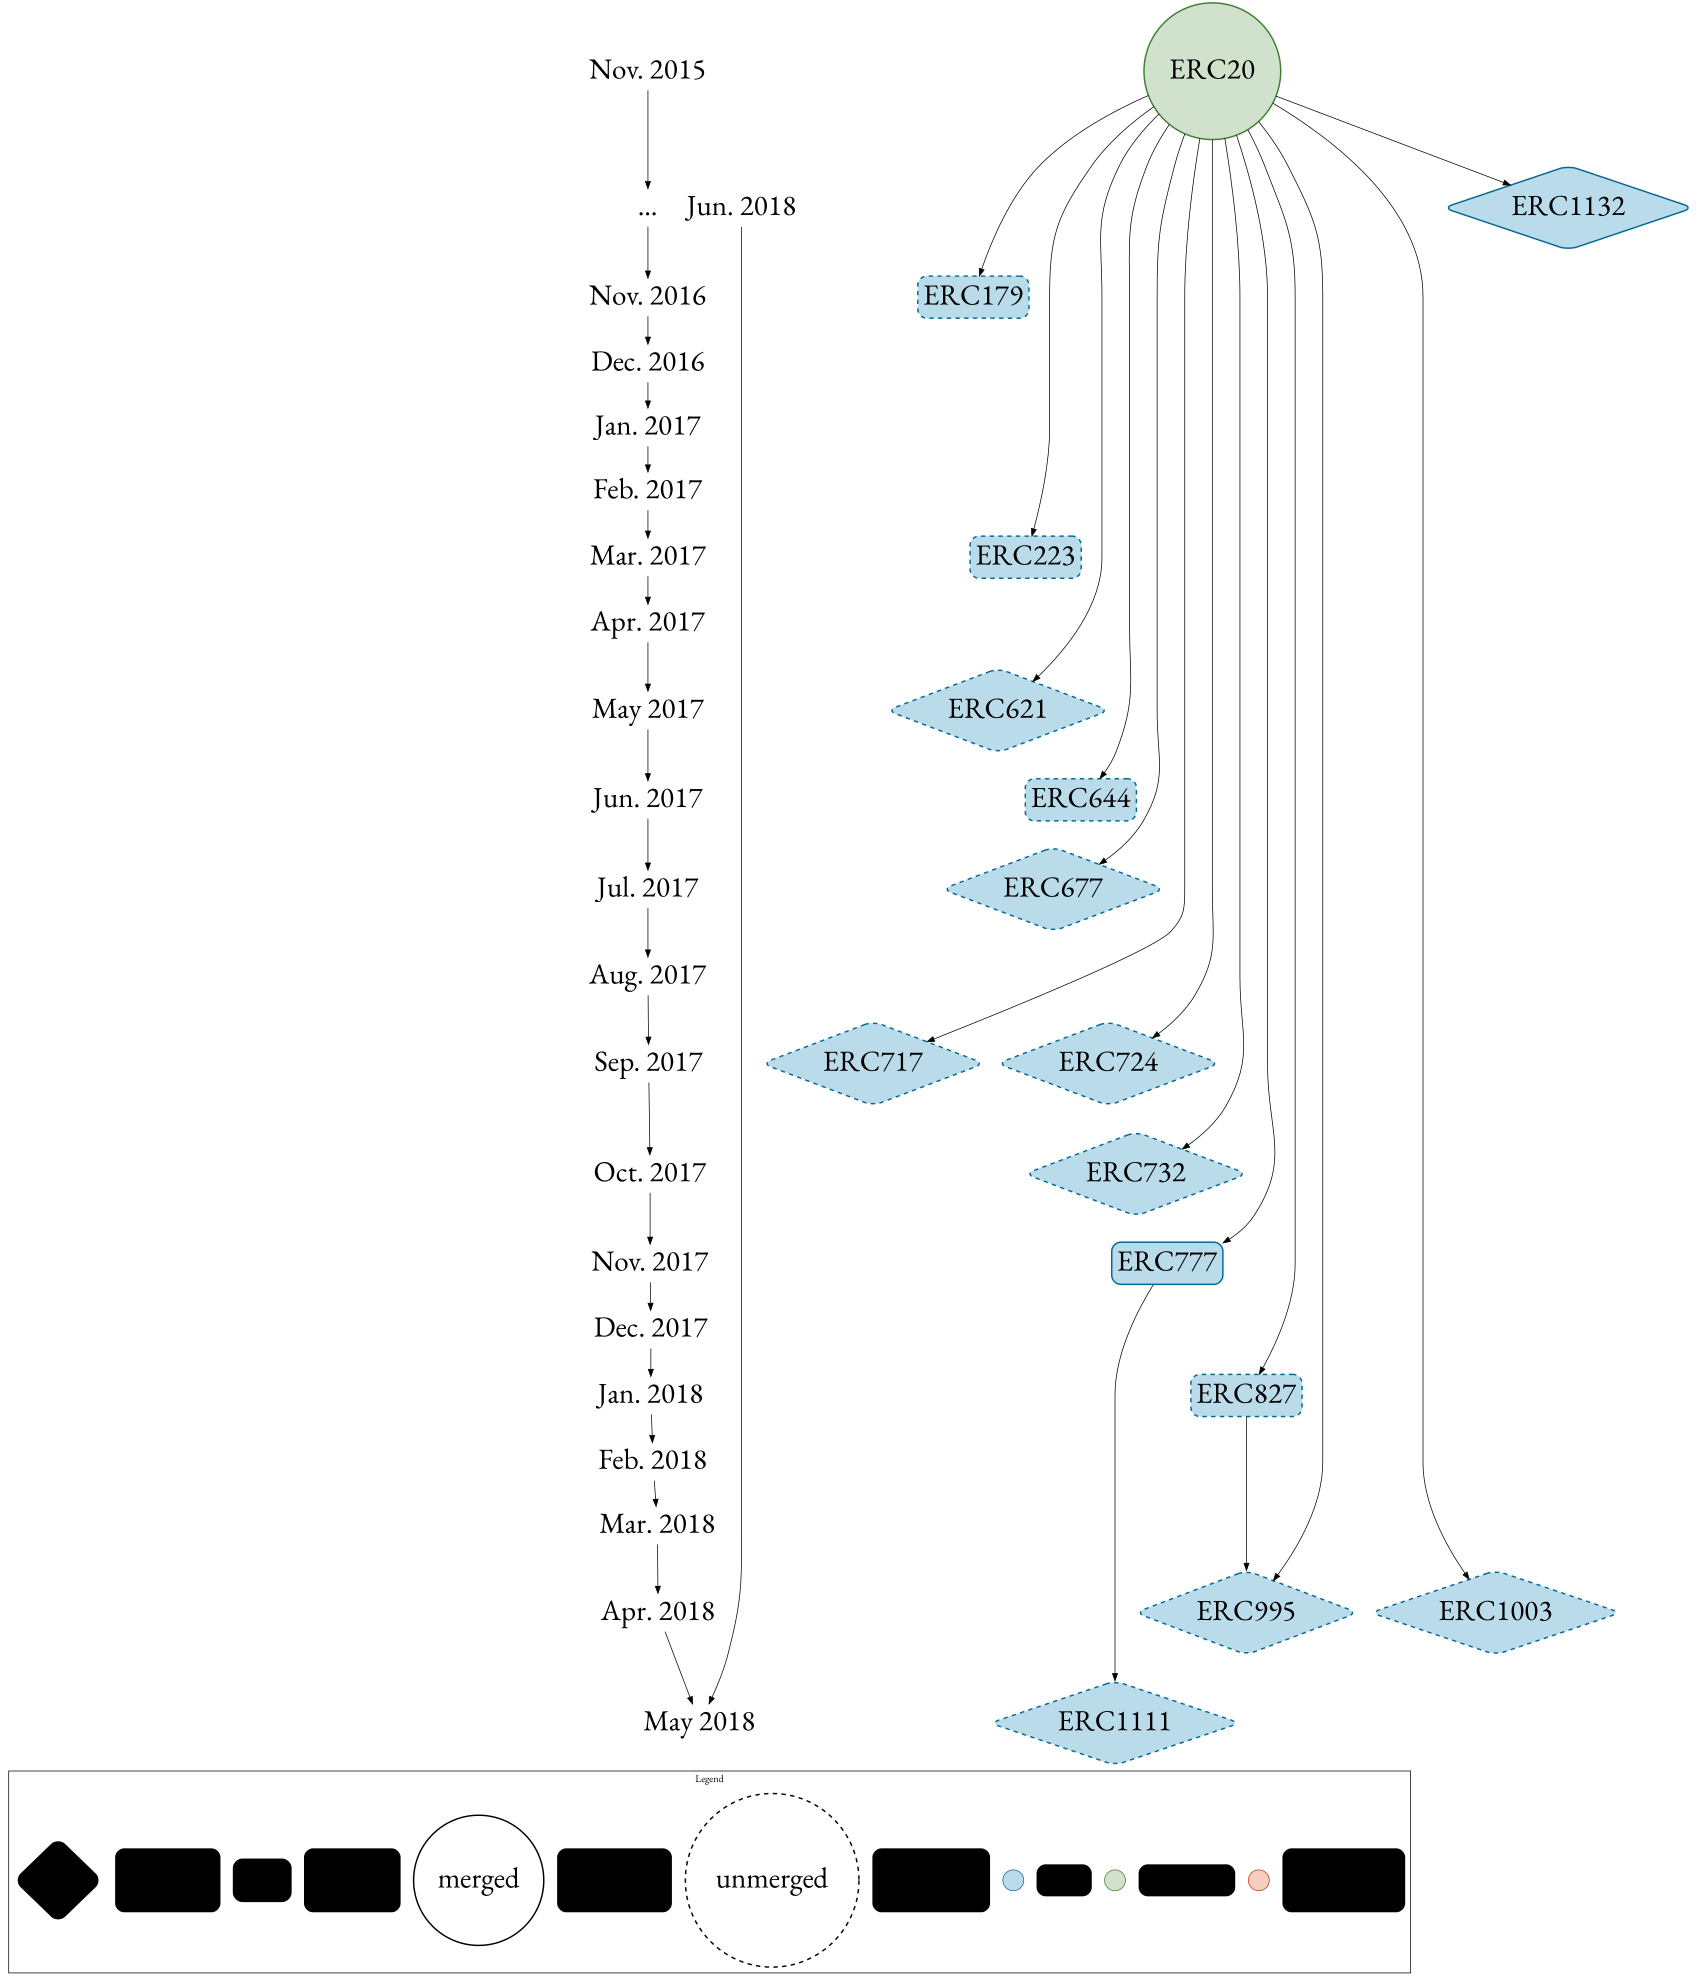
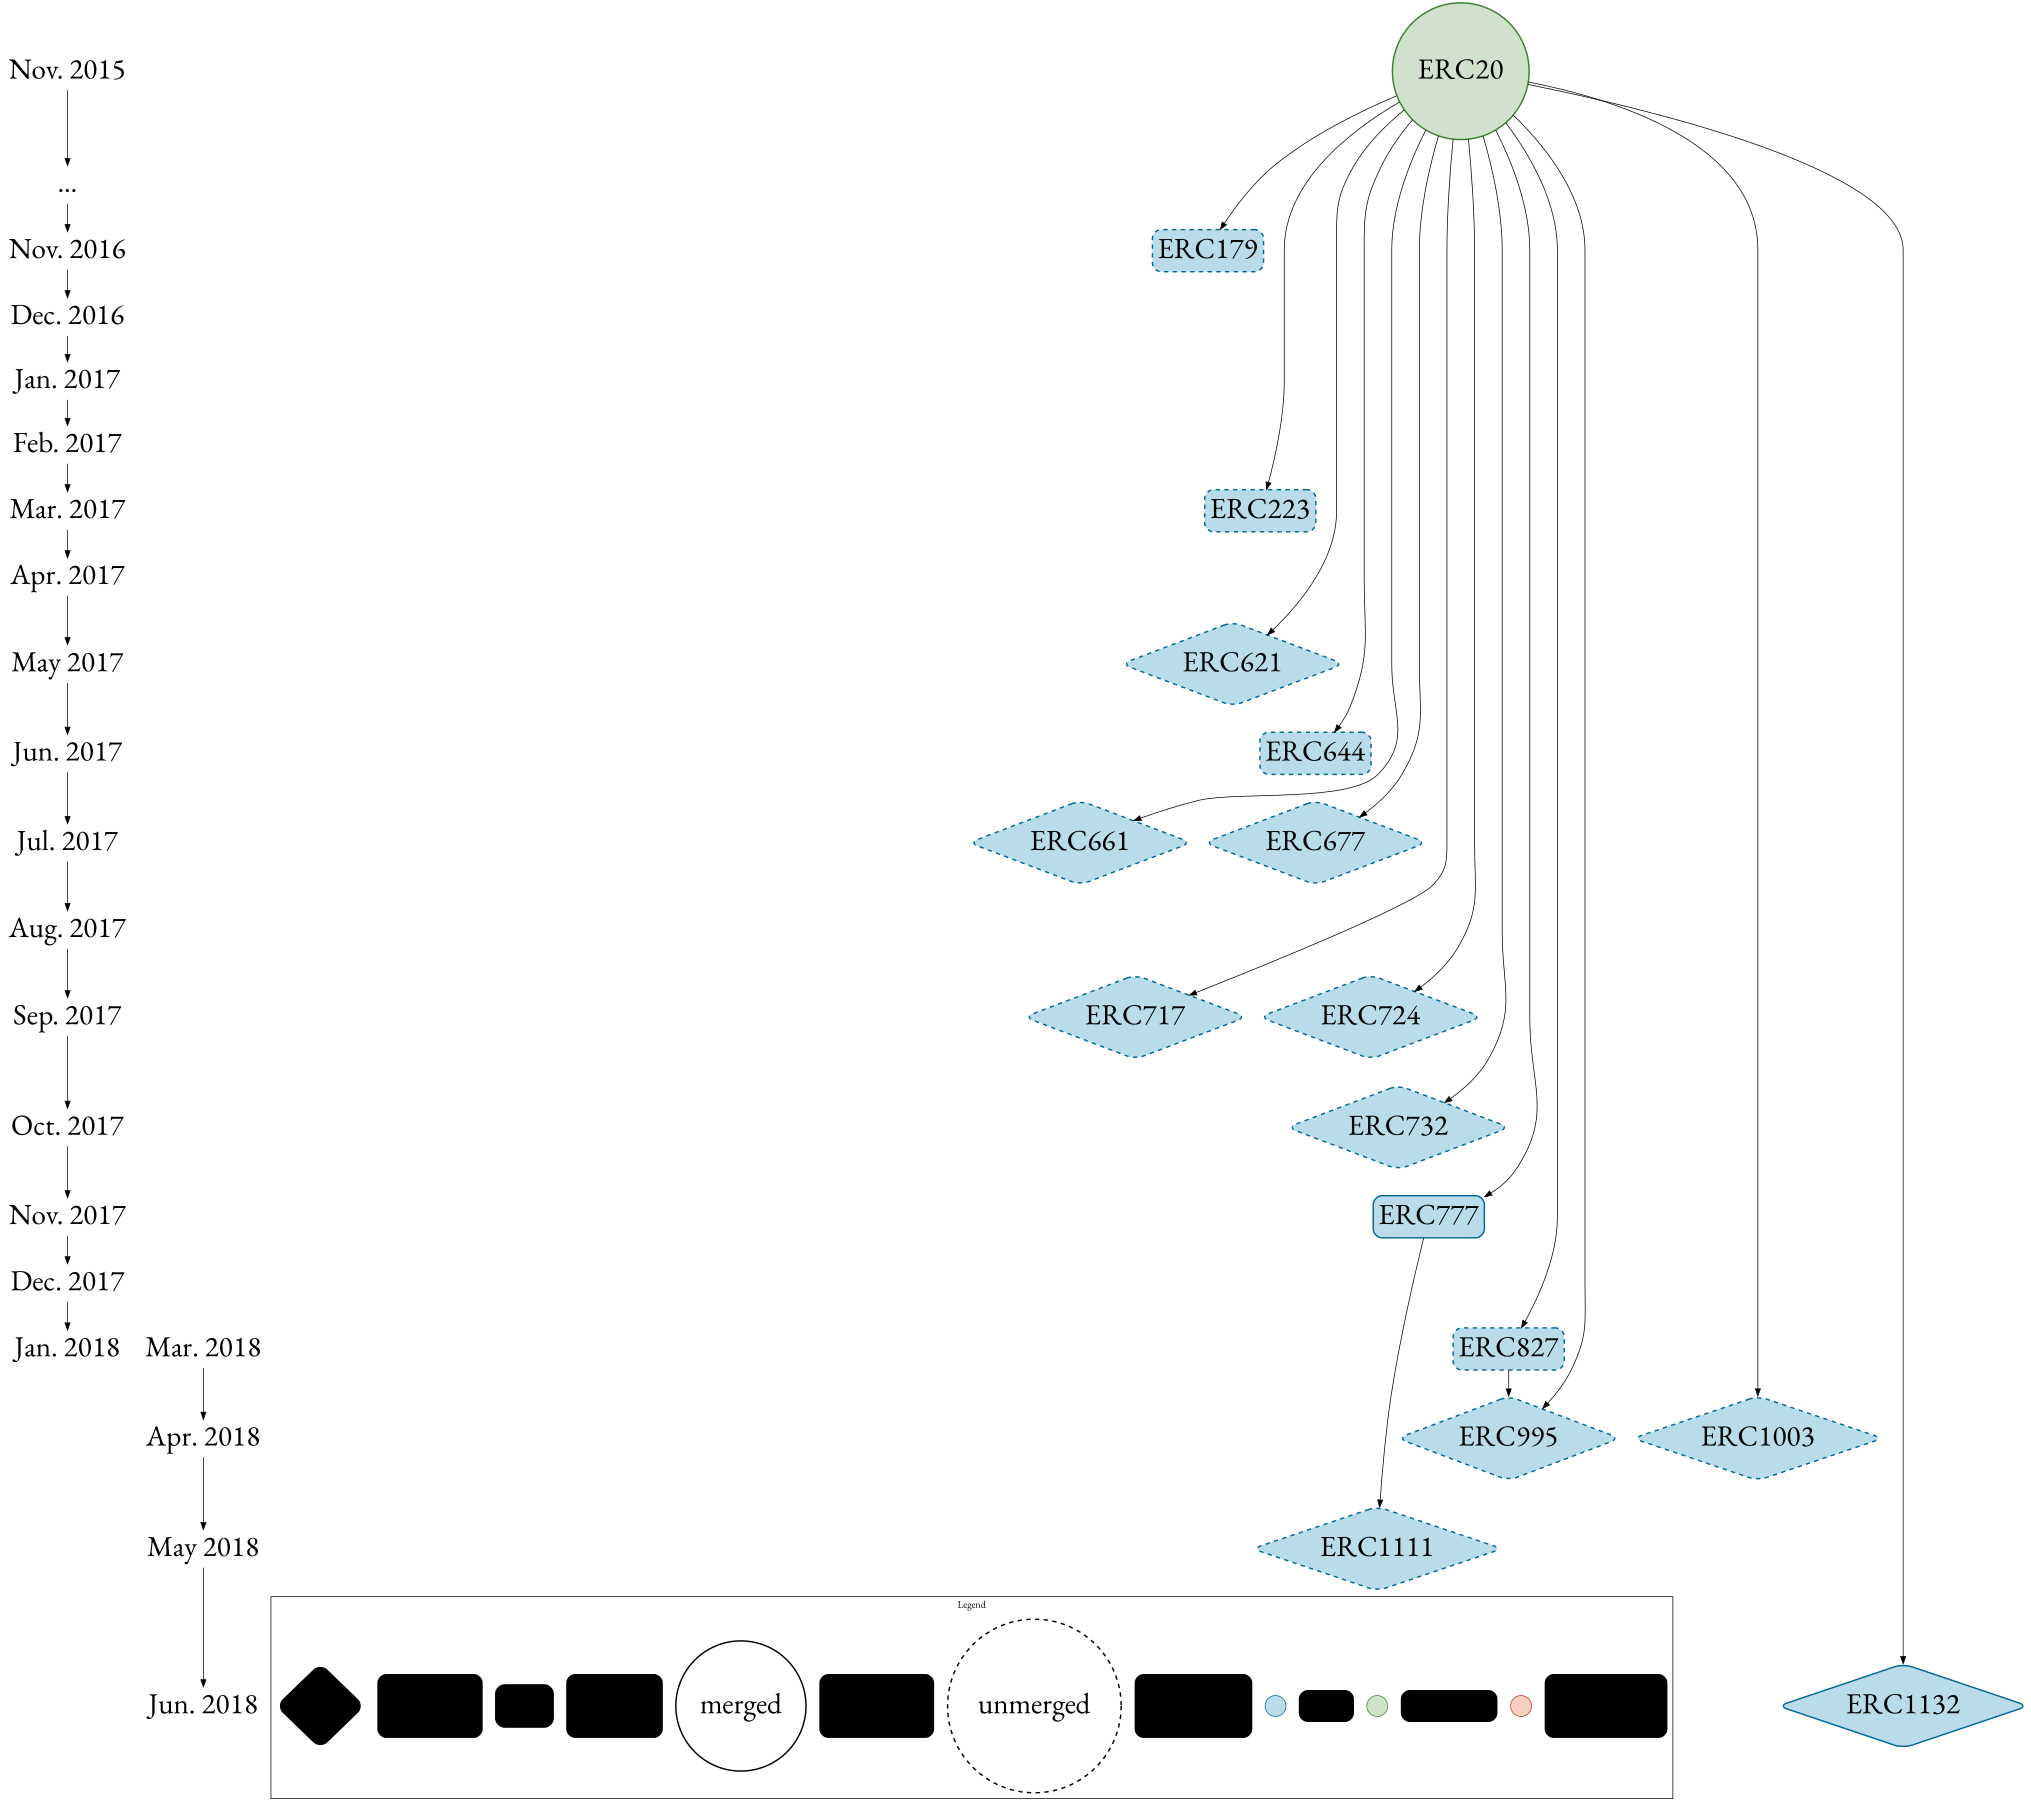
none -> (1080, 843)
(742, 964) -> (203, 1624)
(653, 1462) -> none
